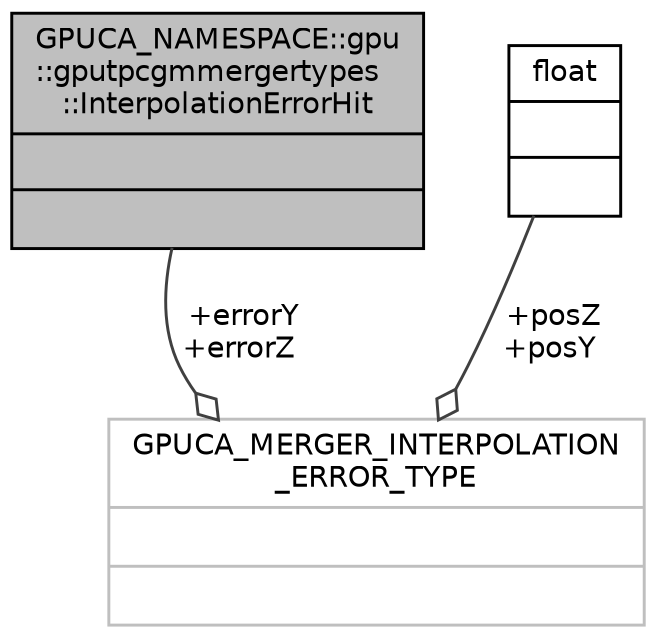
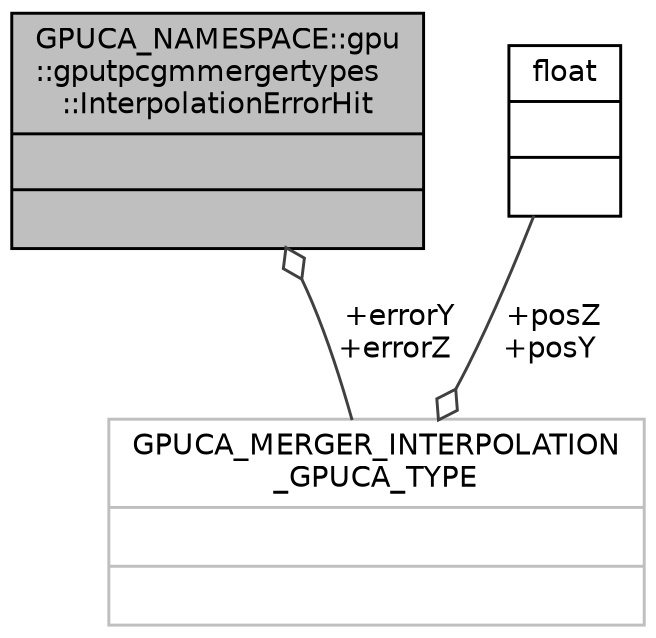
(167, 323) -> (330, 349)
(377, 478) -> (377, 478)
